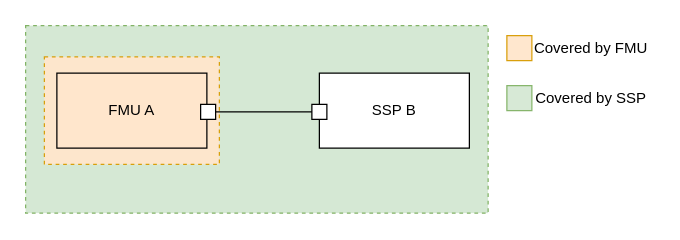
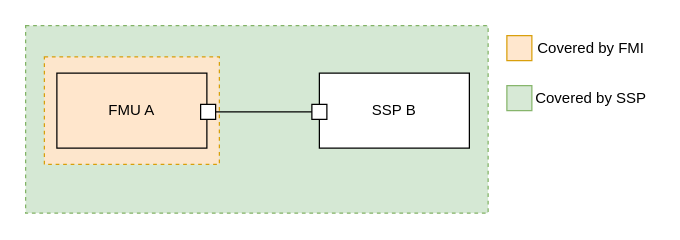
(591, 48) -> (591, 48)
